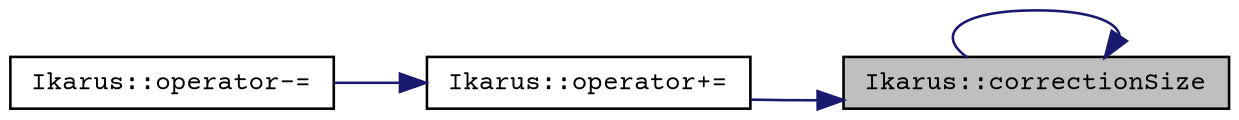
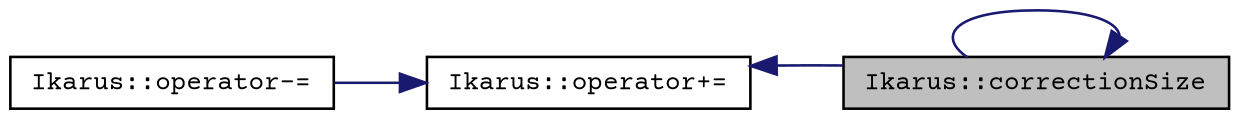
(784, 100) -> (810, 65)
